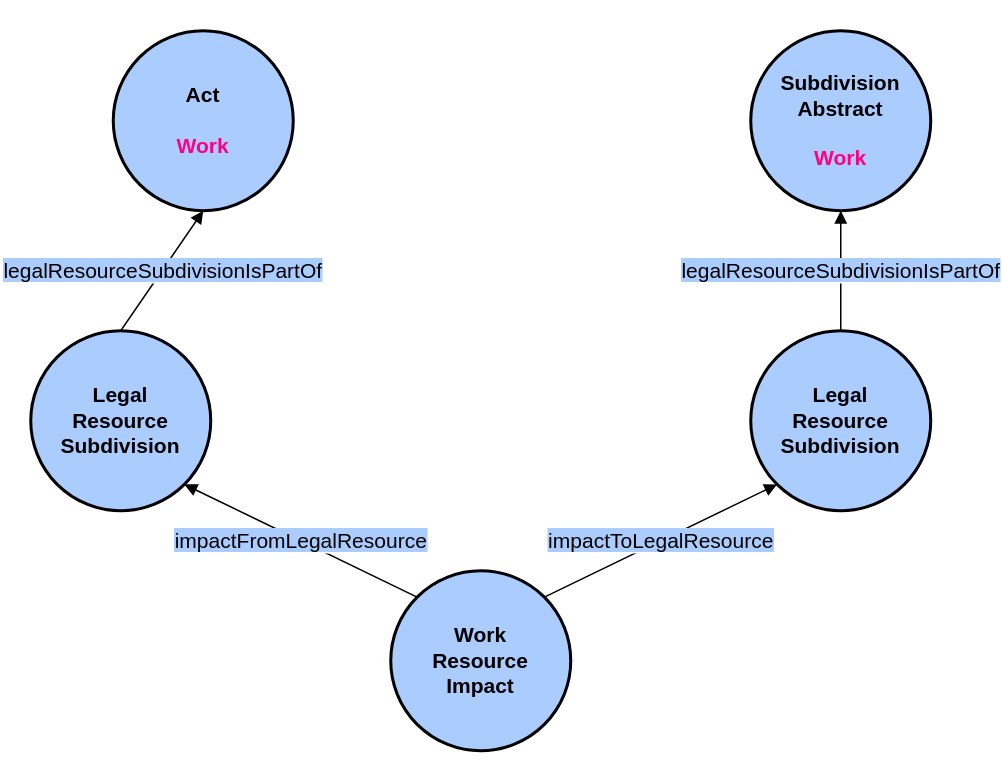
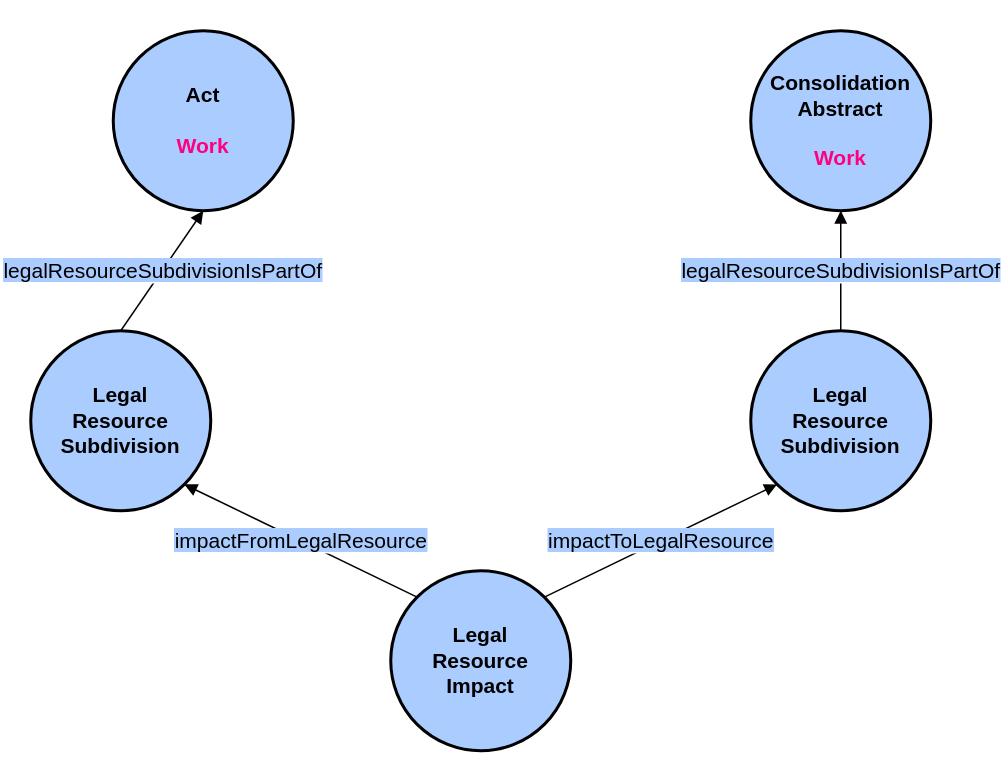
(841, 121) -> (841, 121)
(481, 661) -> (481, 661)
